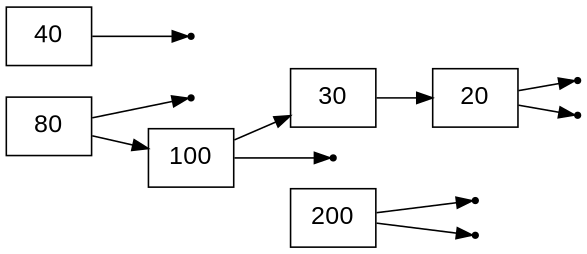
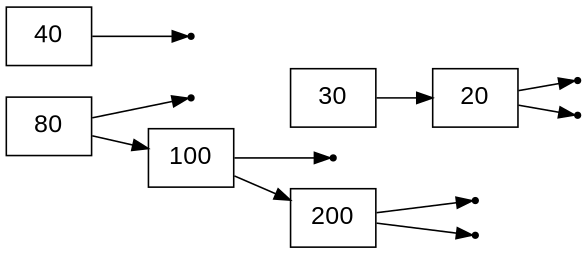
(255, 131) -> (255, 185)
